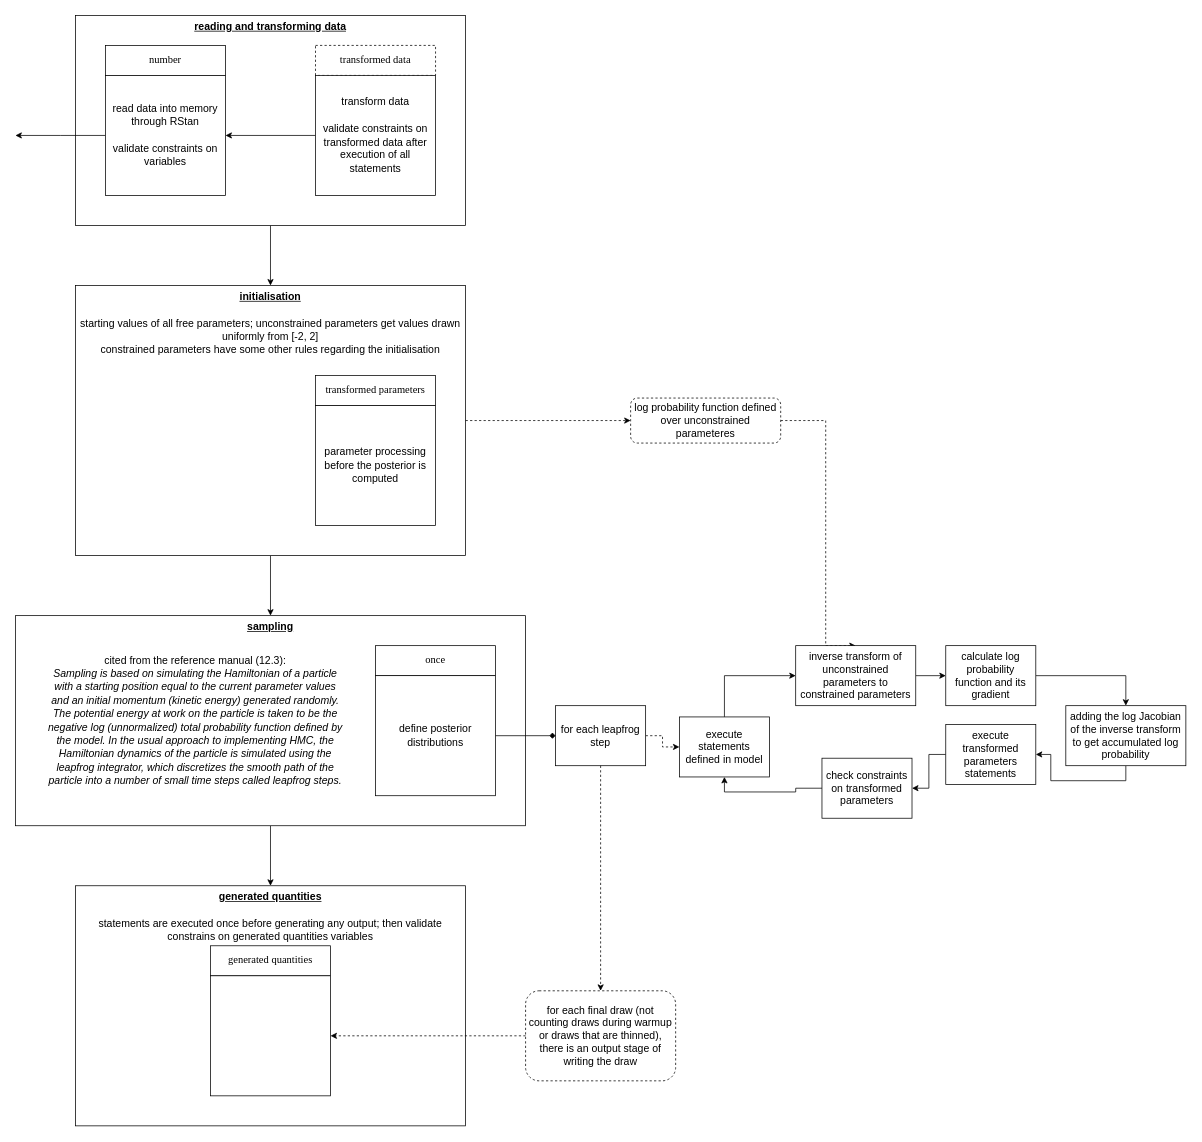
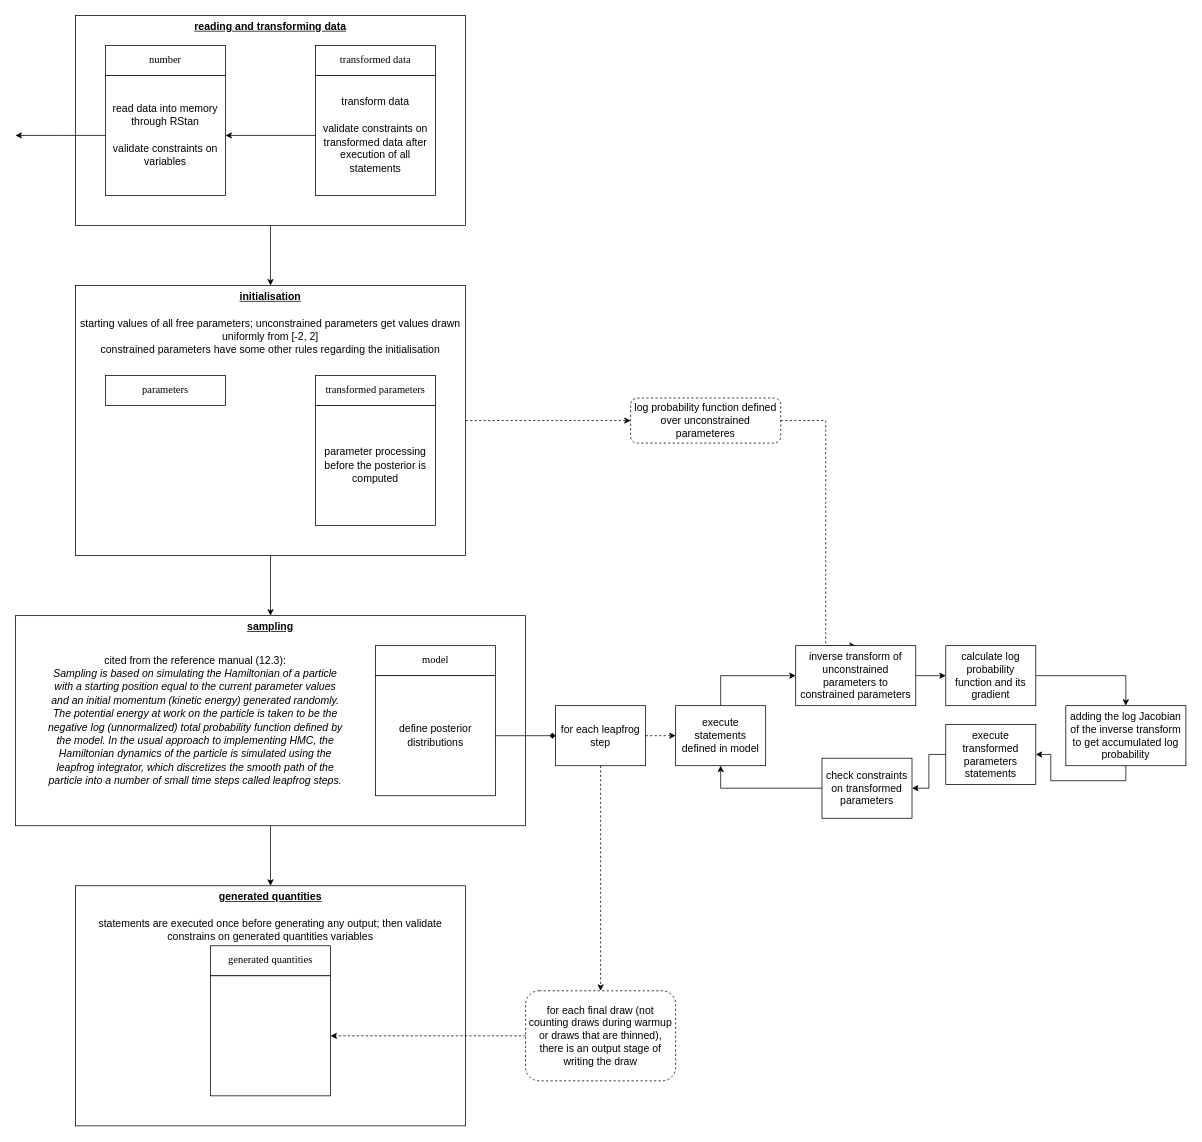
(375, 60) -> (375, 60)
none -> (165, 390)
(435, 660) -> (435, 660)
(724, 747) -> (720, 735)
